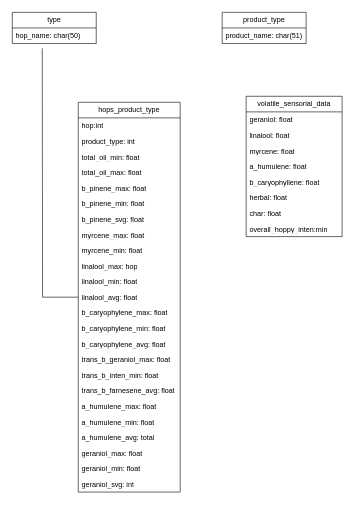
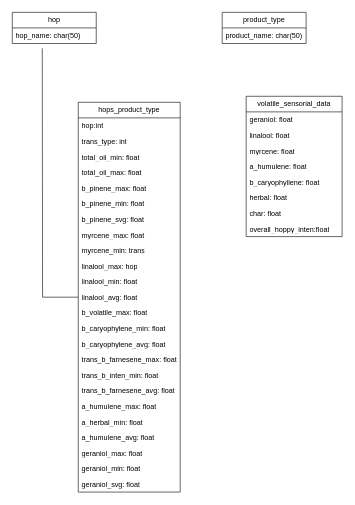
(54, 20) -> (54, 20)
(265, 41) -> (265, 41)
(113, 142) -> (109, 142)
(292, 230) -> (295, 234)
(114, 251) -> (115, 251)
(129, 314) -> (119, 314)
(130, 365) -> (130, 365)
(120, 423) -> (116, 423)
(120, 438) -> (120, 438)
(111, 485) -> (116, 485)
